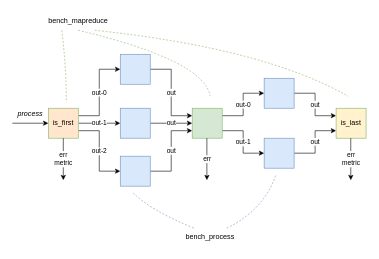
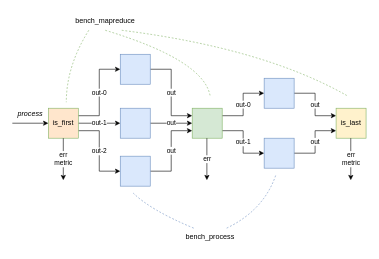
(78, 21) -> (105, 21)
